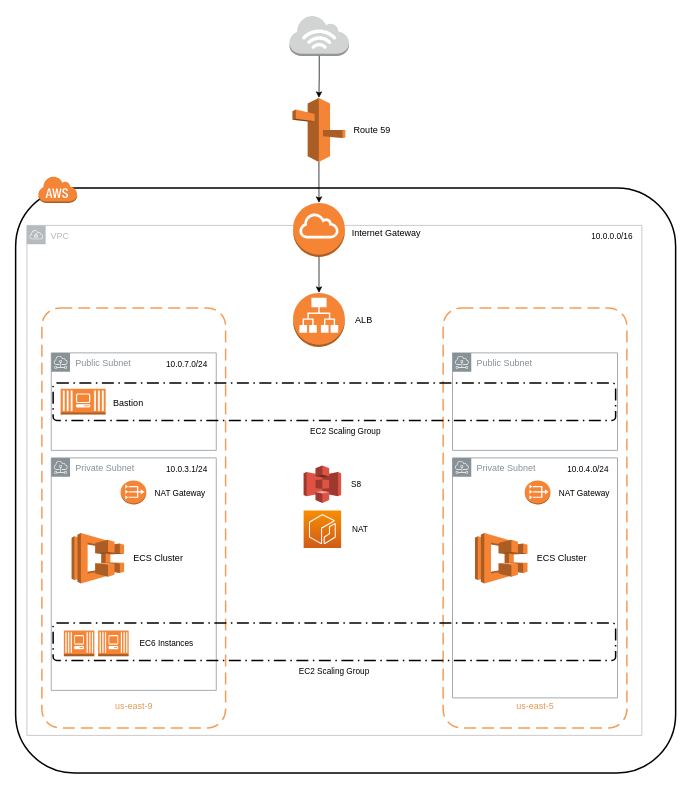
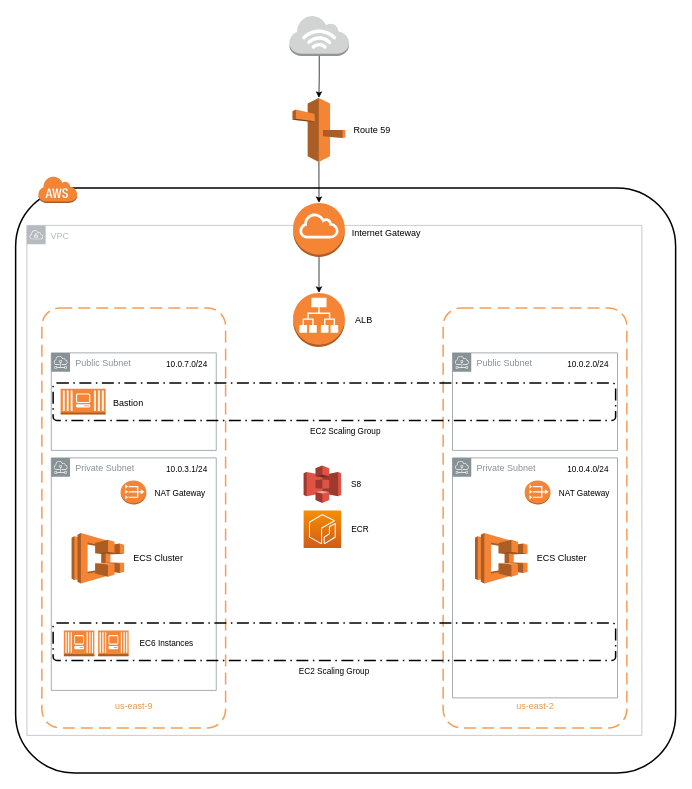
(612, 237) -> none
none -> (587, 364)
(360, 529) -> (360, 529)
(535, 706) -> (535, 706)
